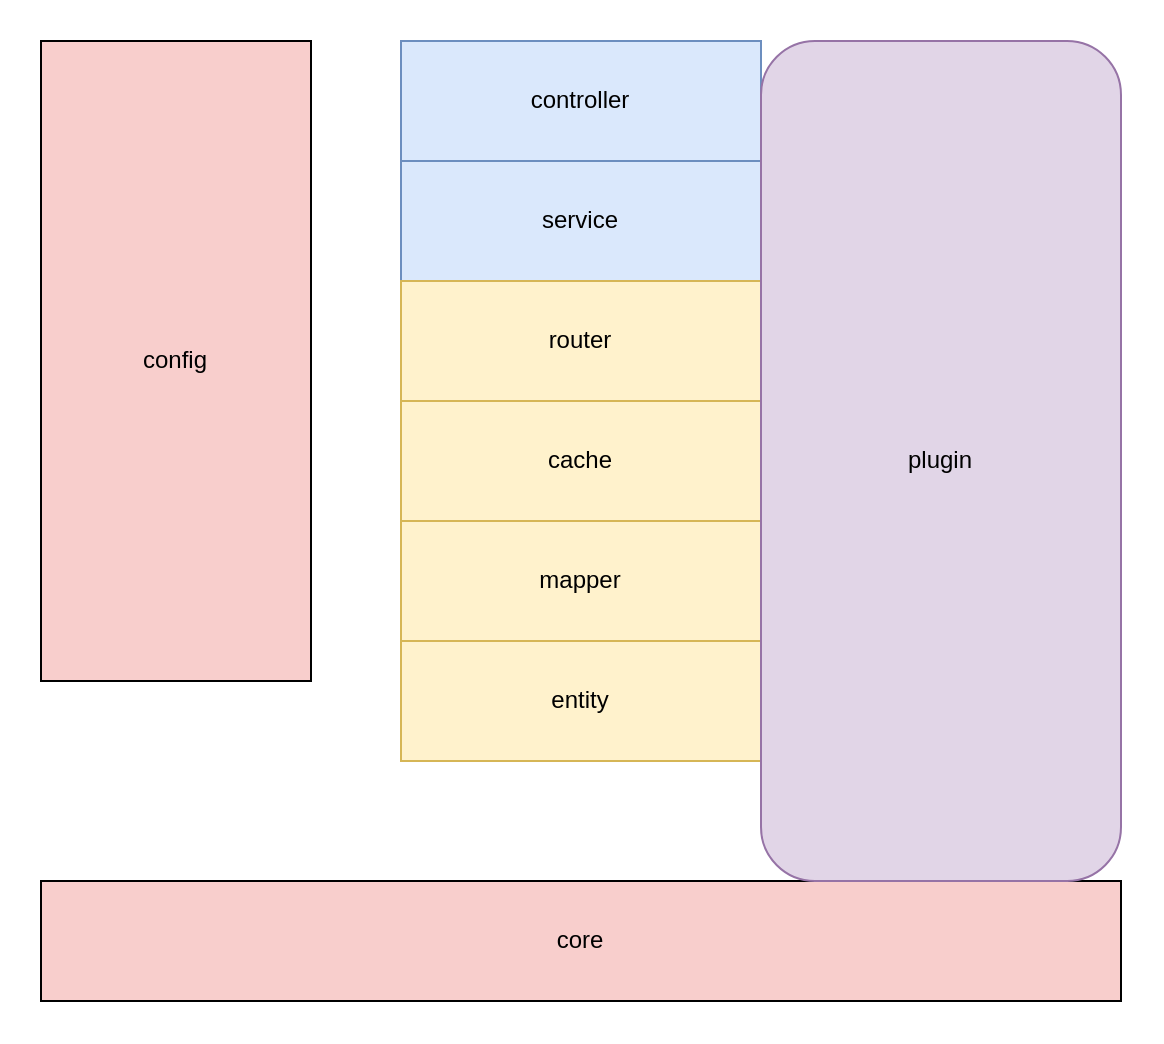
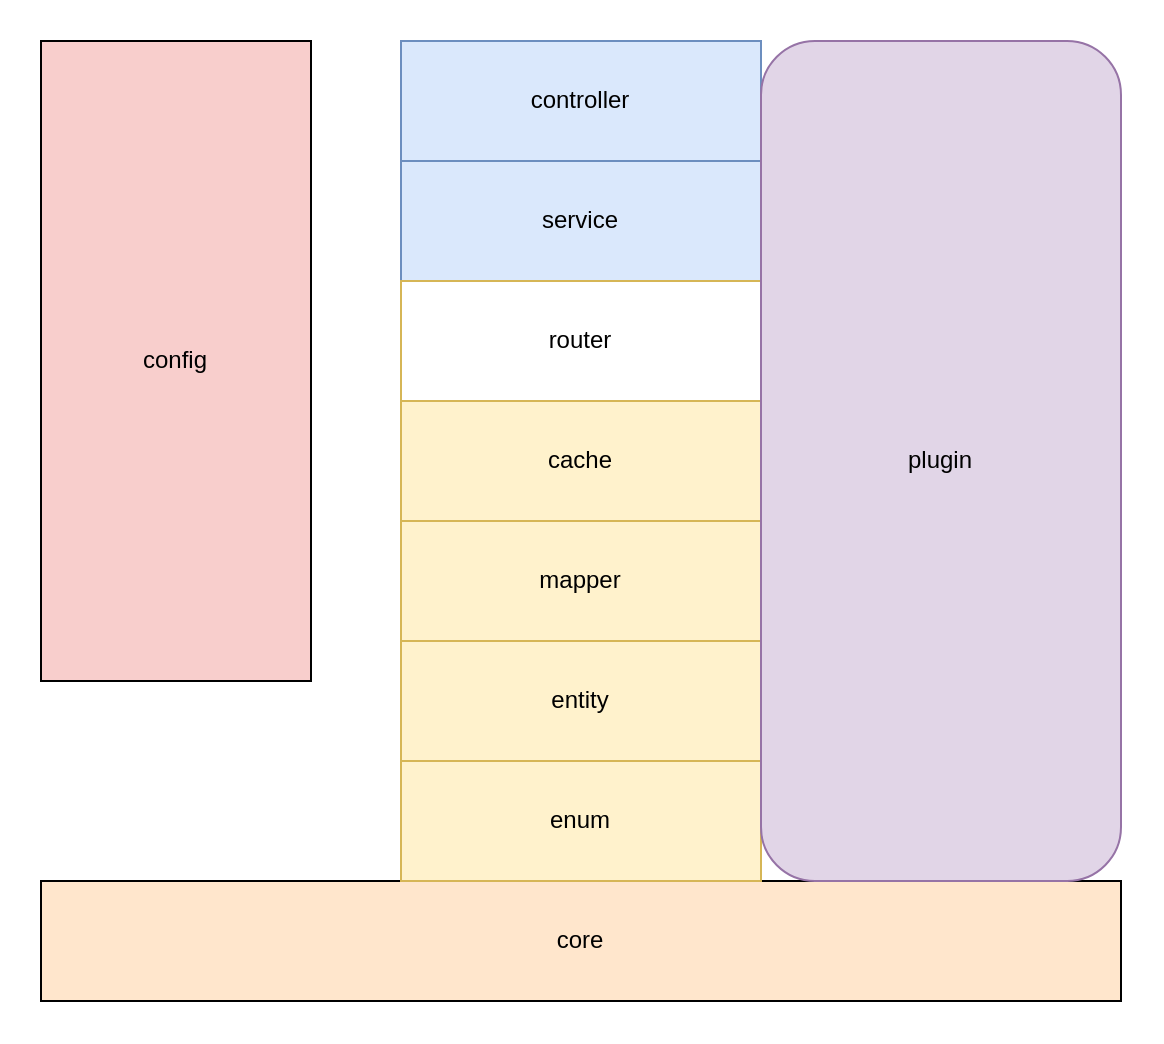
(581, 341) -> (581, 341)
none -> (581, 821)
(581, 941) -> (581, 941)
